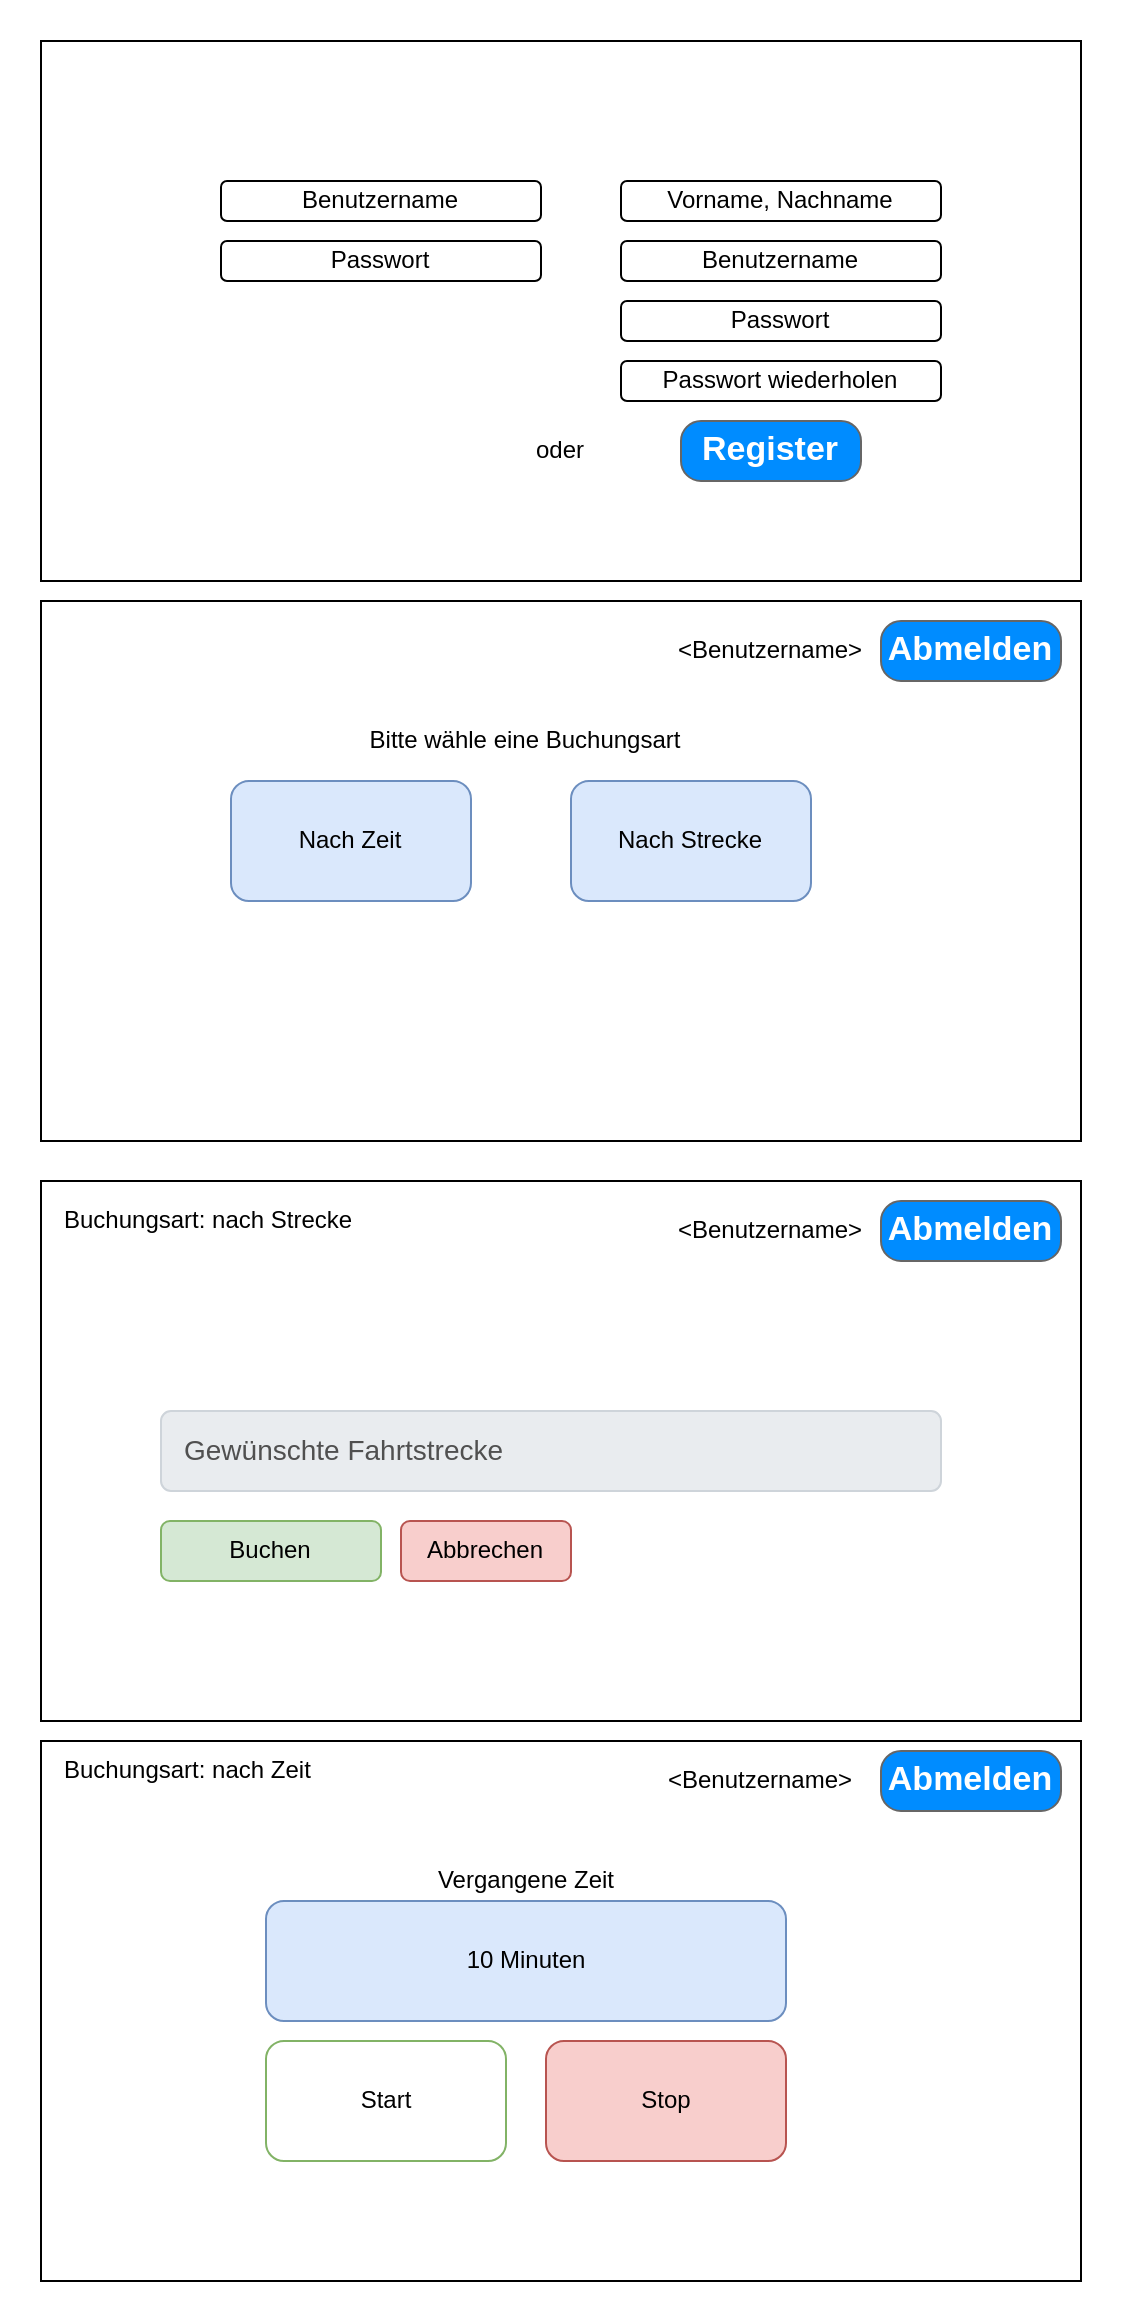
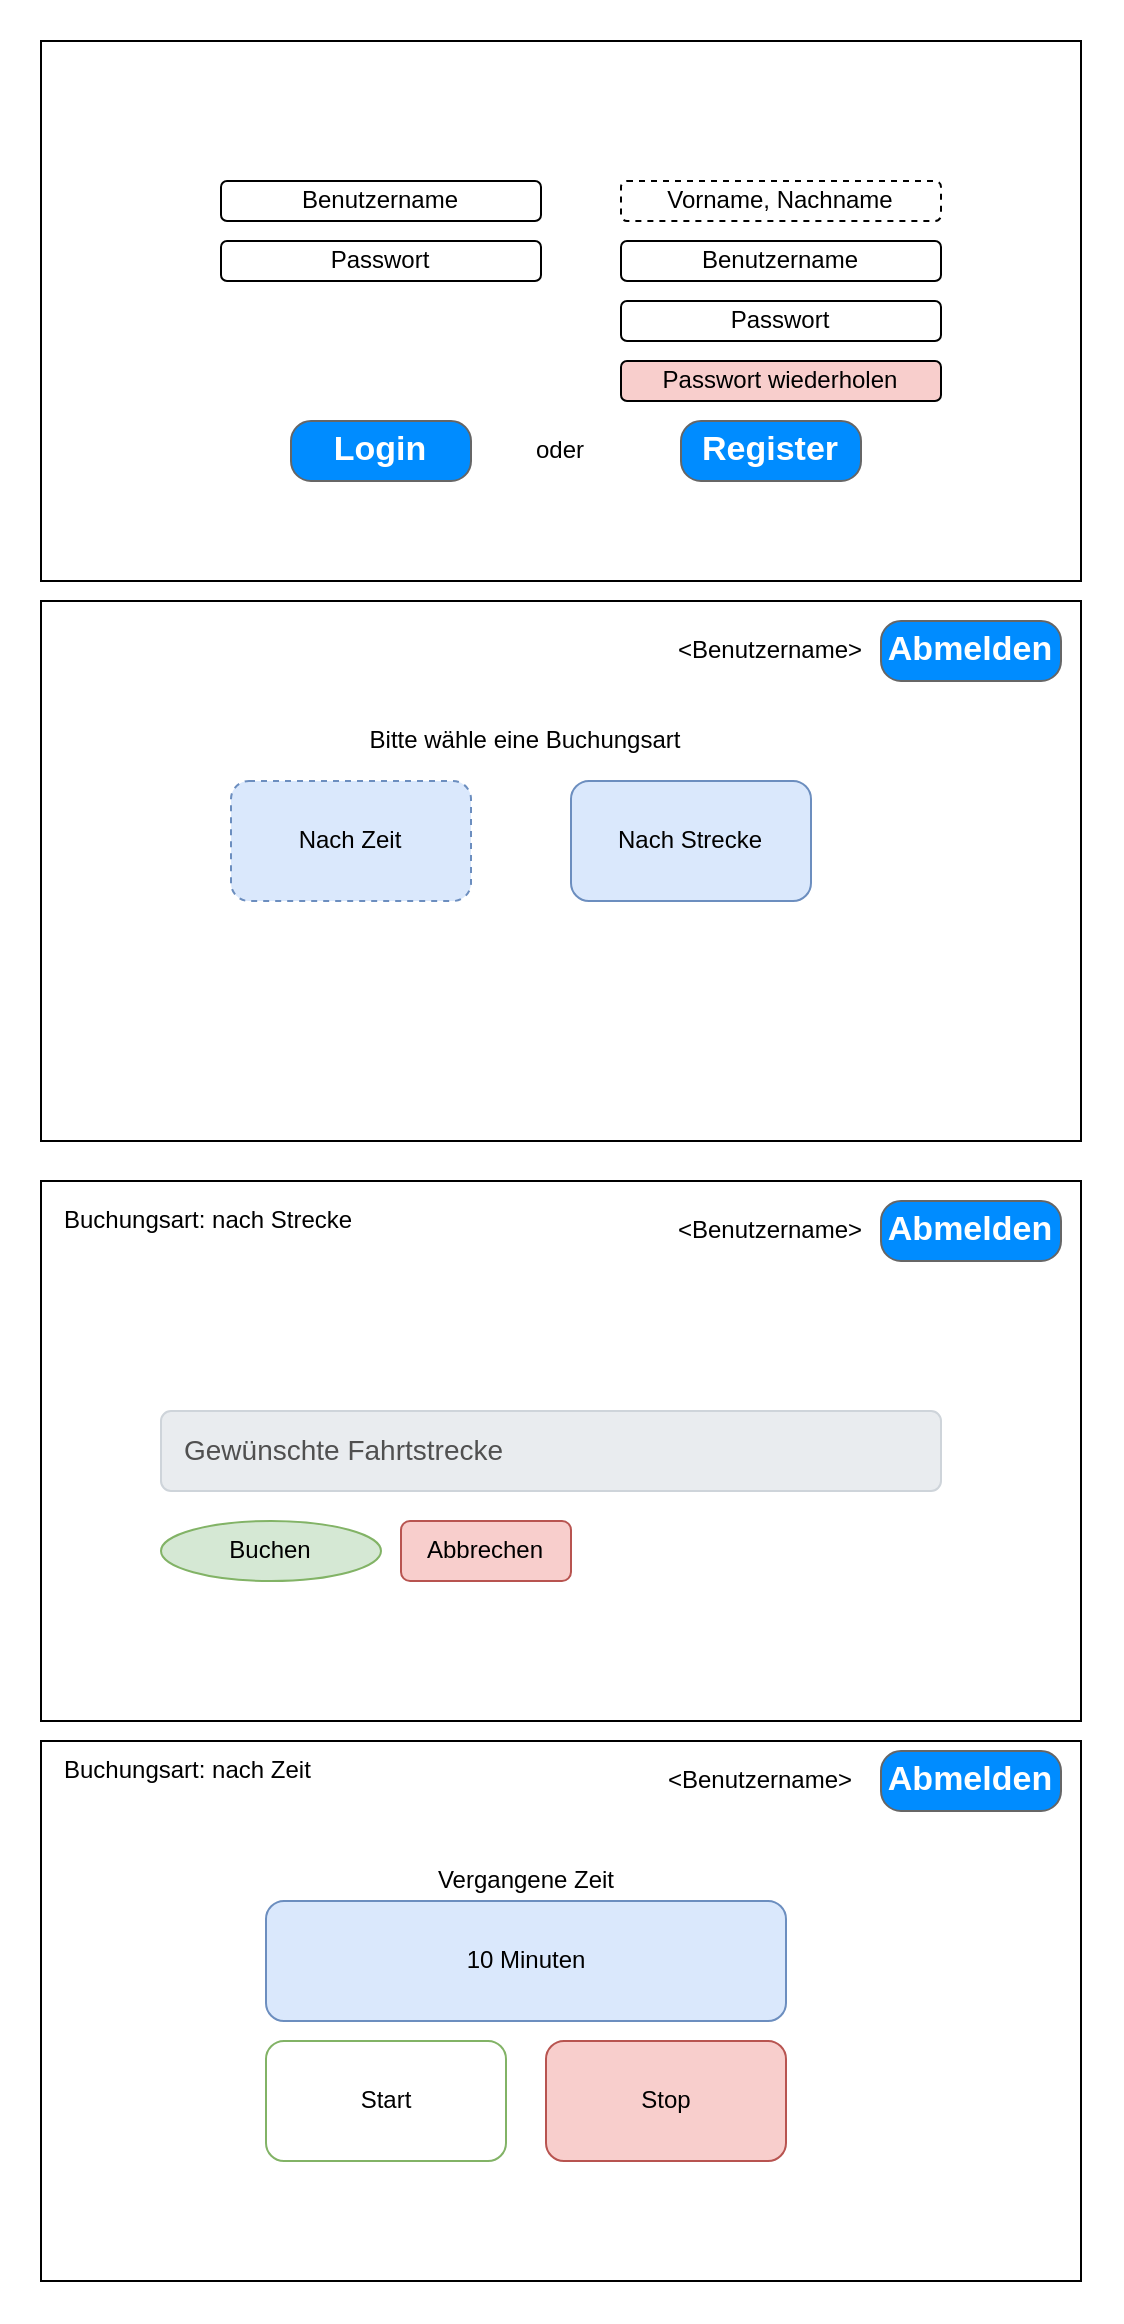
(781, 201) -> (781, 201)
(781, 381) -> (781, 381)
none -> (381, 451)
(351, 841) -> (351, 841)
(271, 1551) -> (271, 1551)
